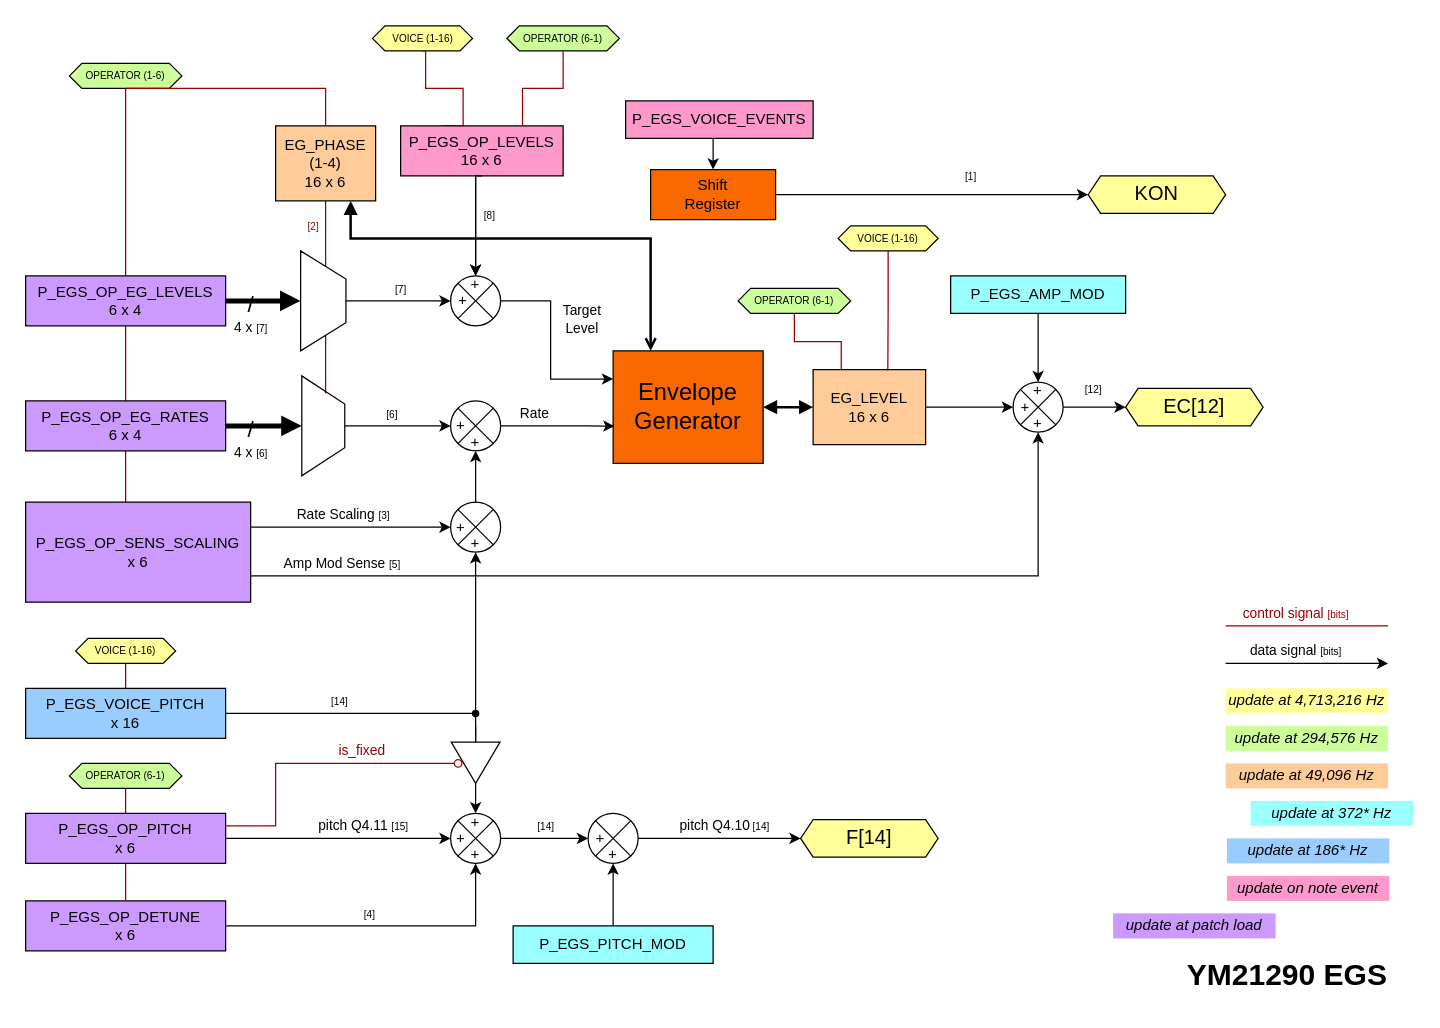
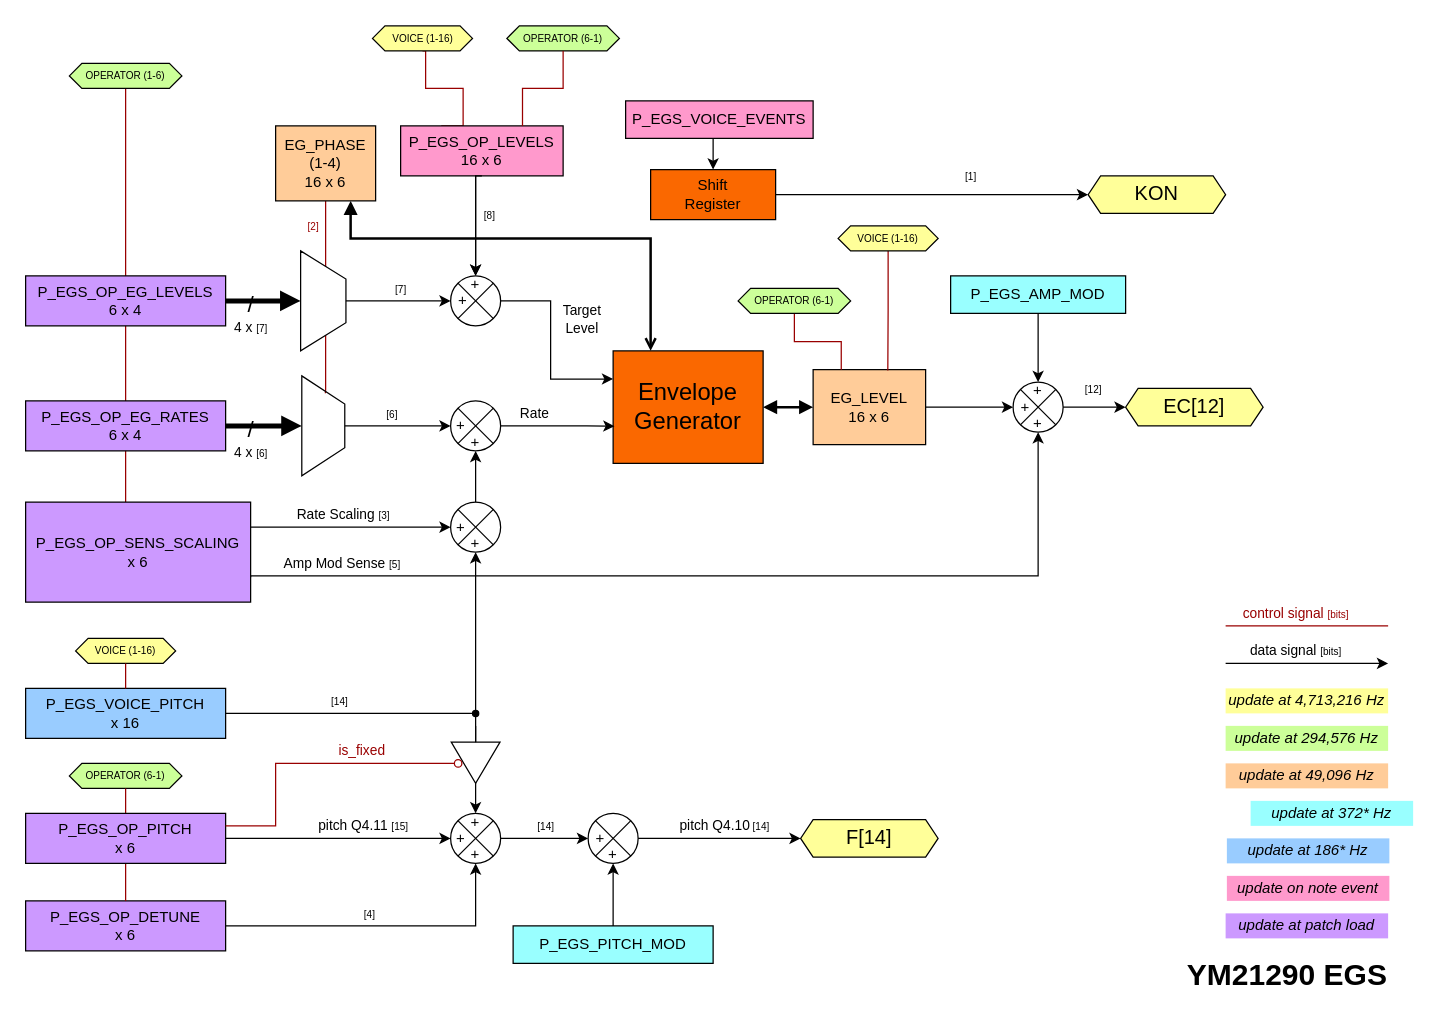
(245, 88) -> none
(1194, 926) -> (1307, 926)
